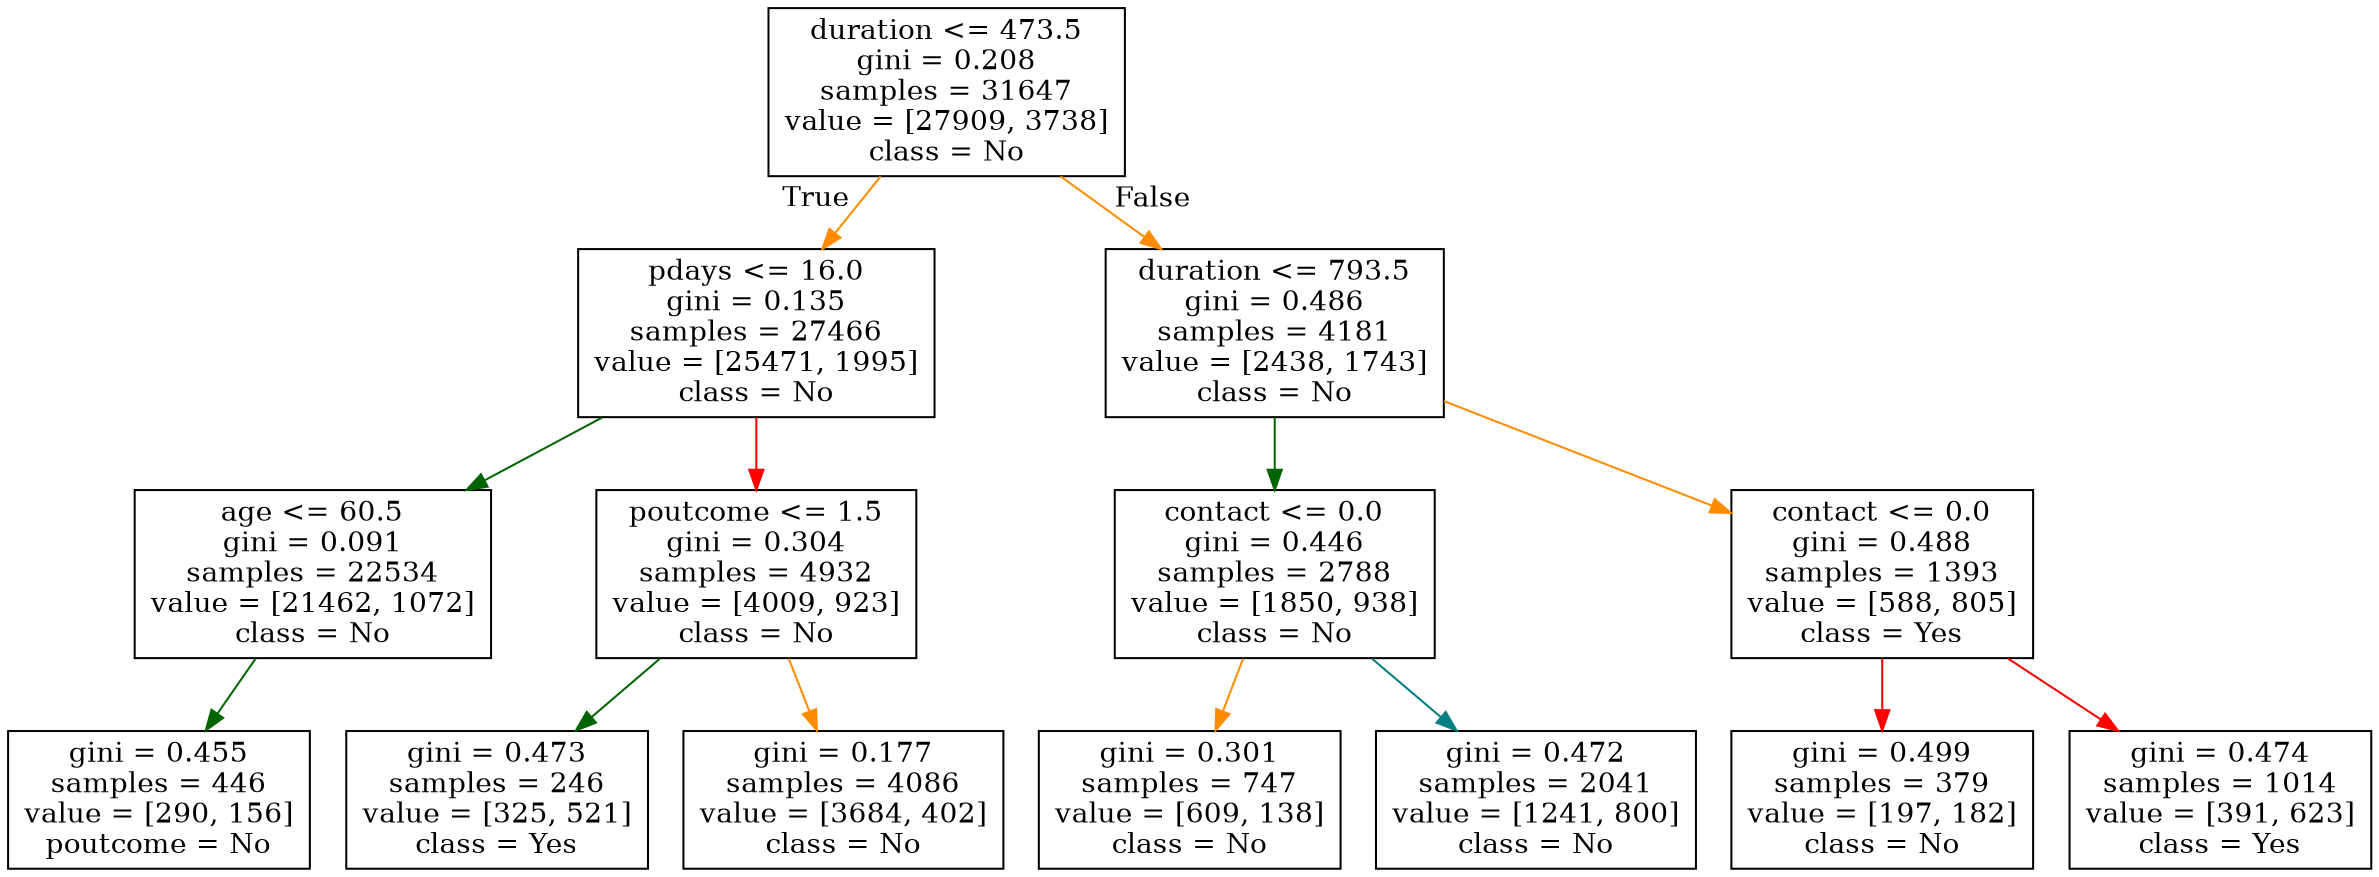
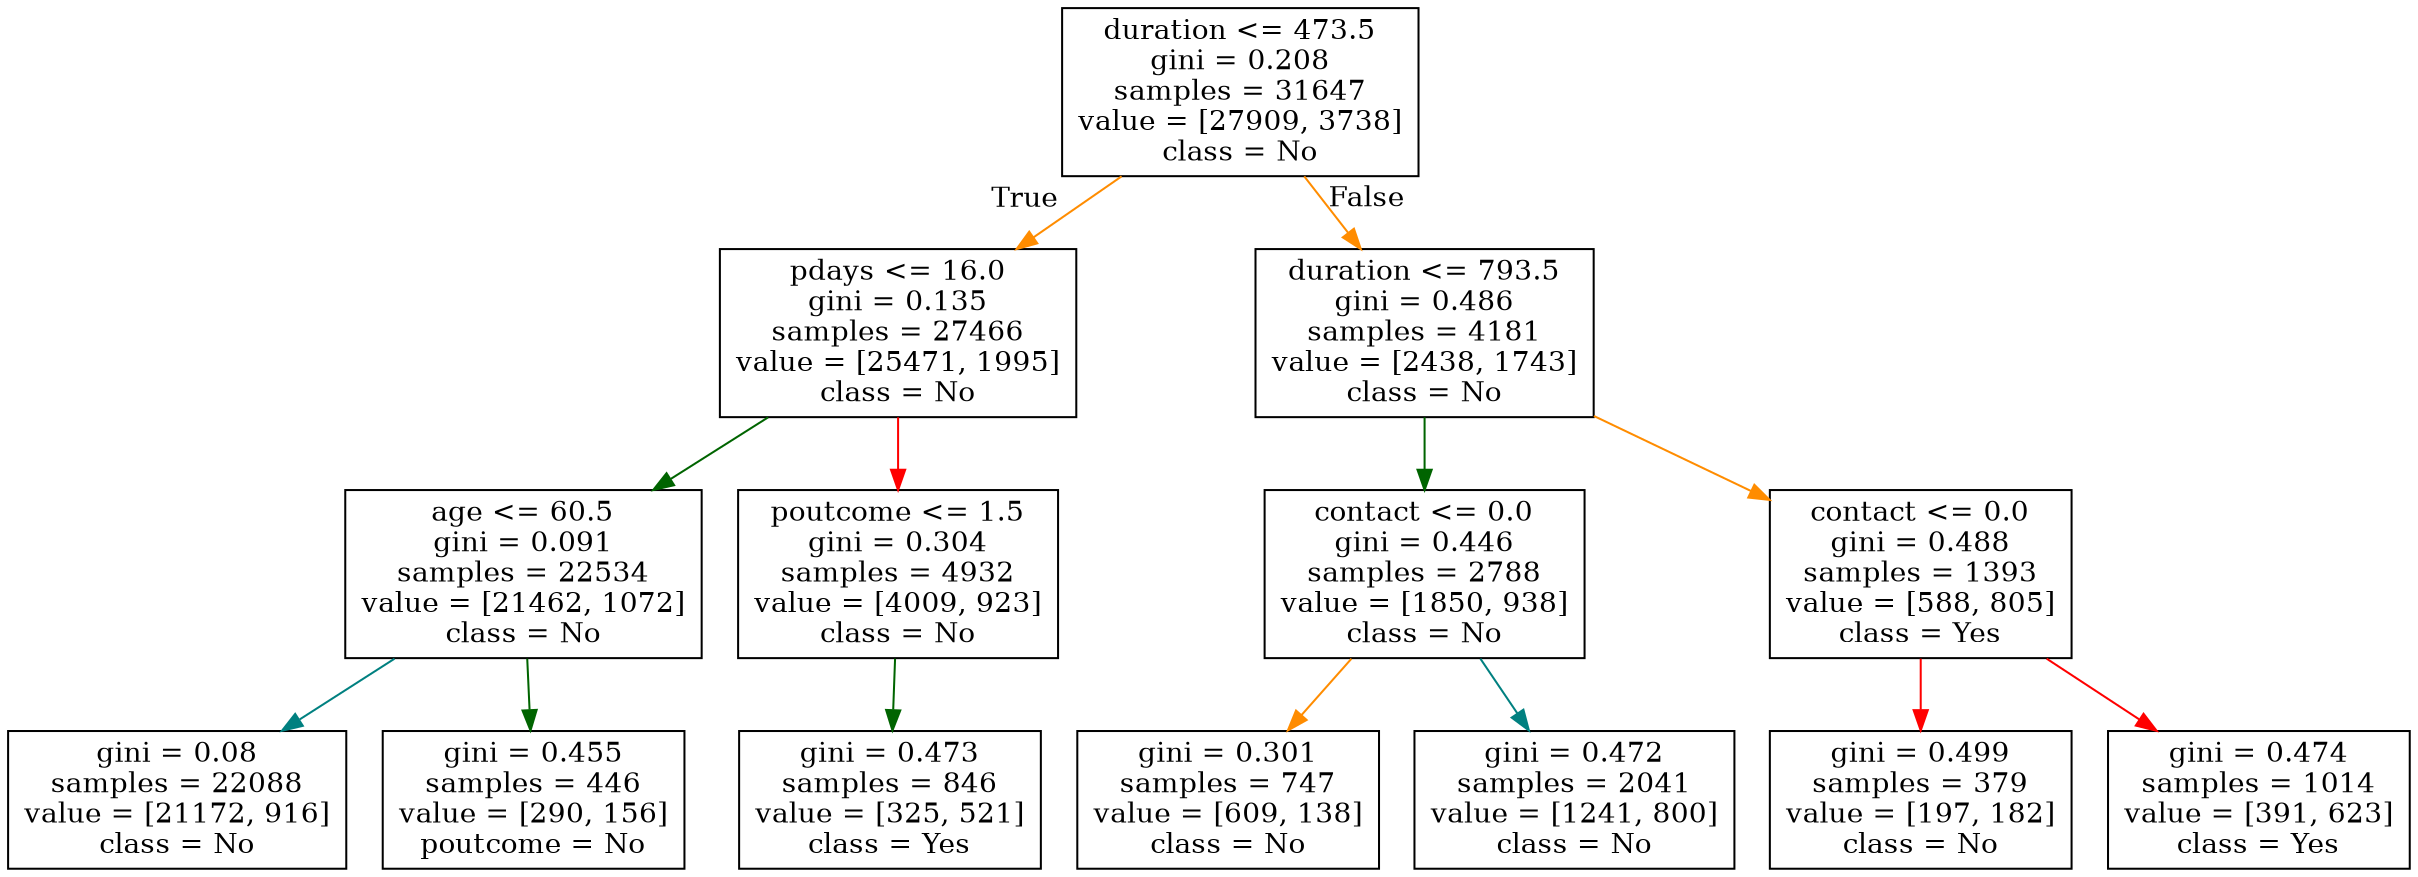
none -> (177, 800)
(497, 800) -> (890, 800)
(843, 800) -> none
